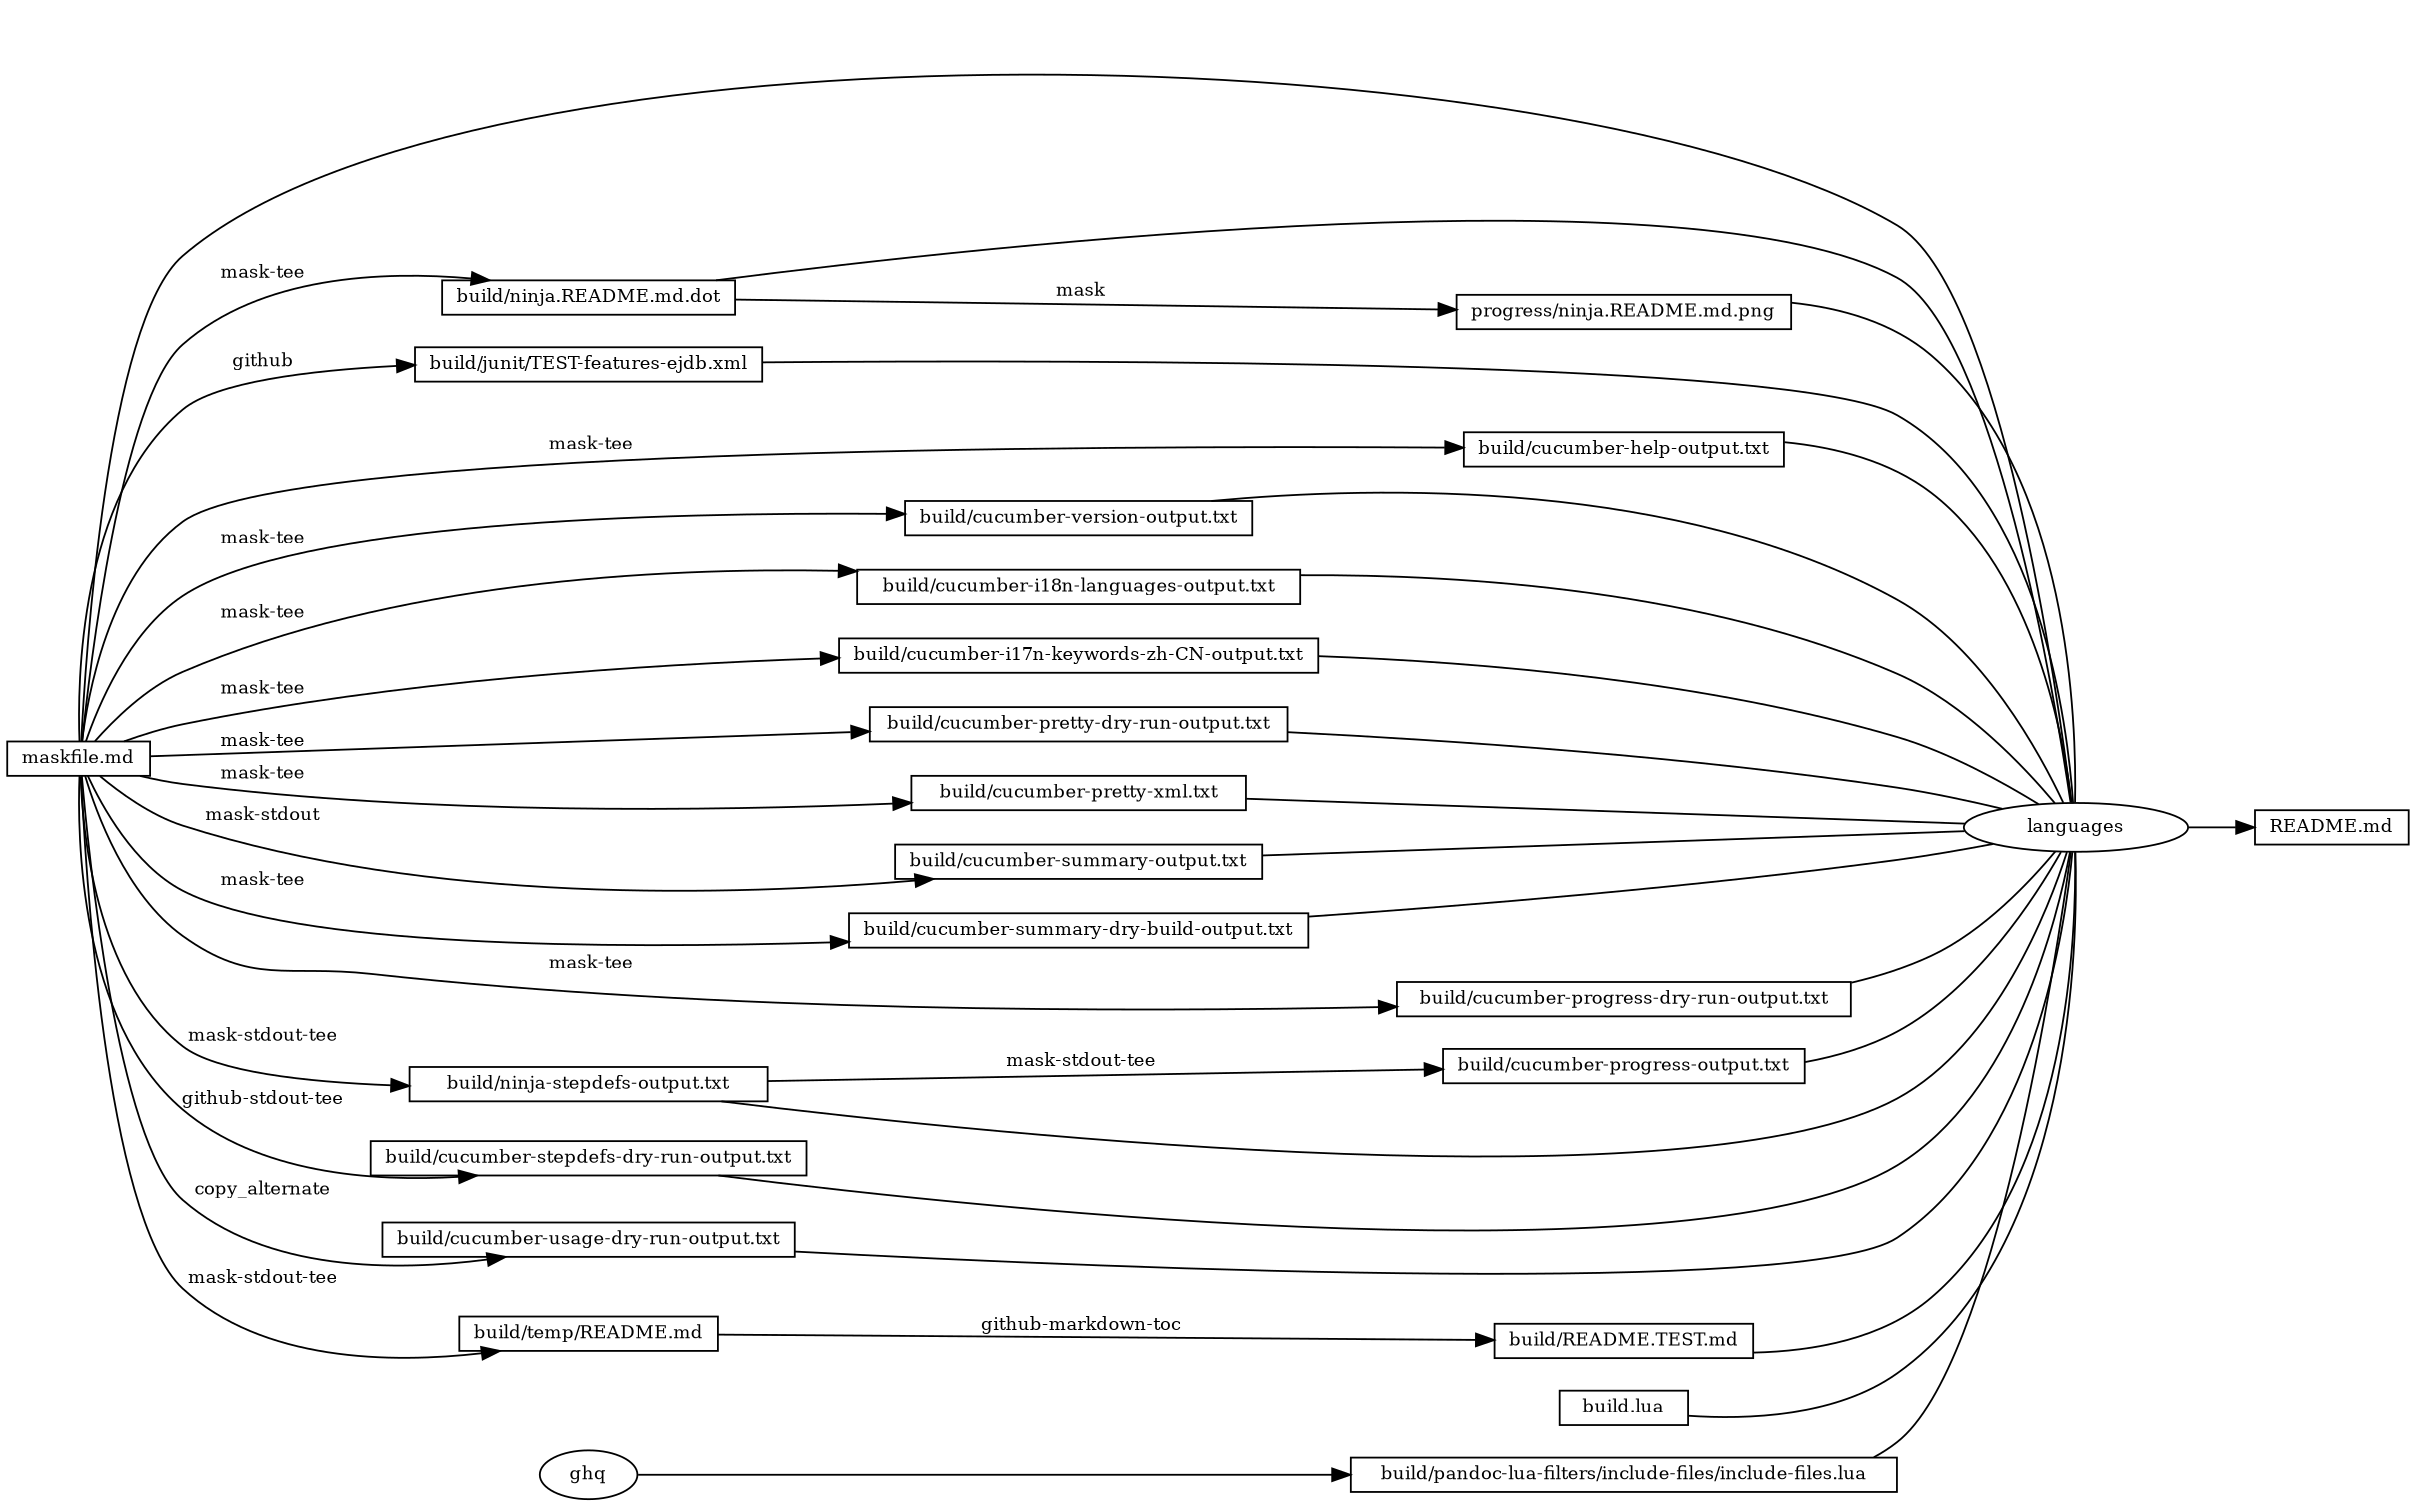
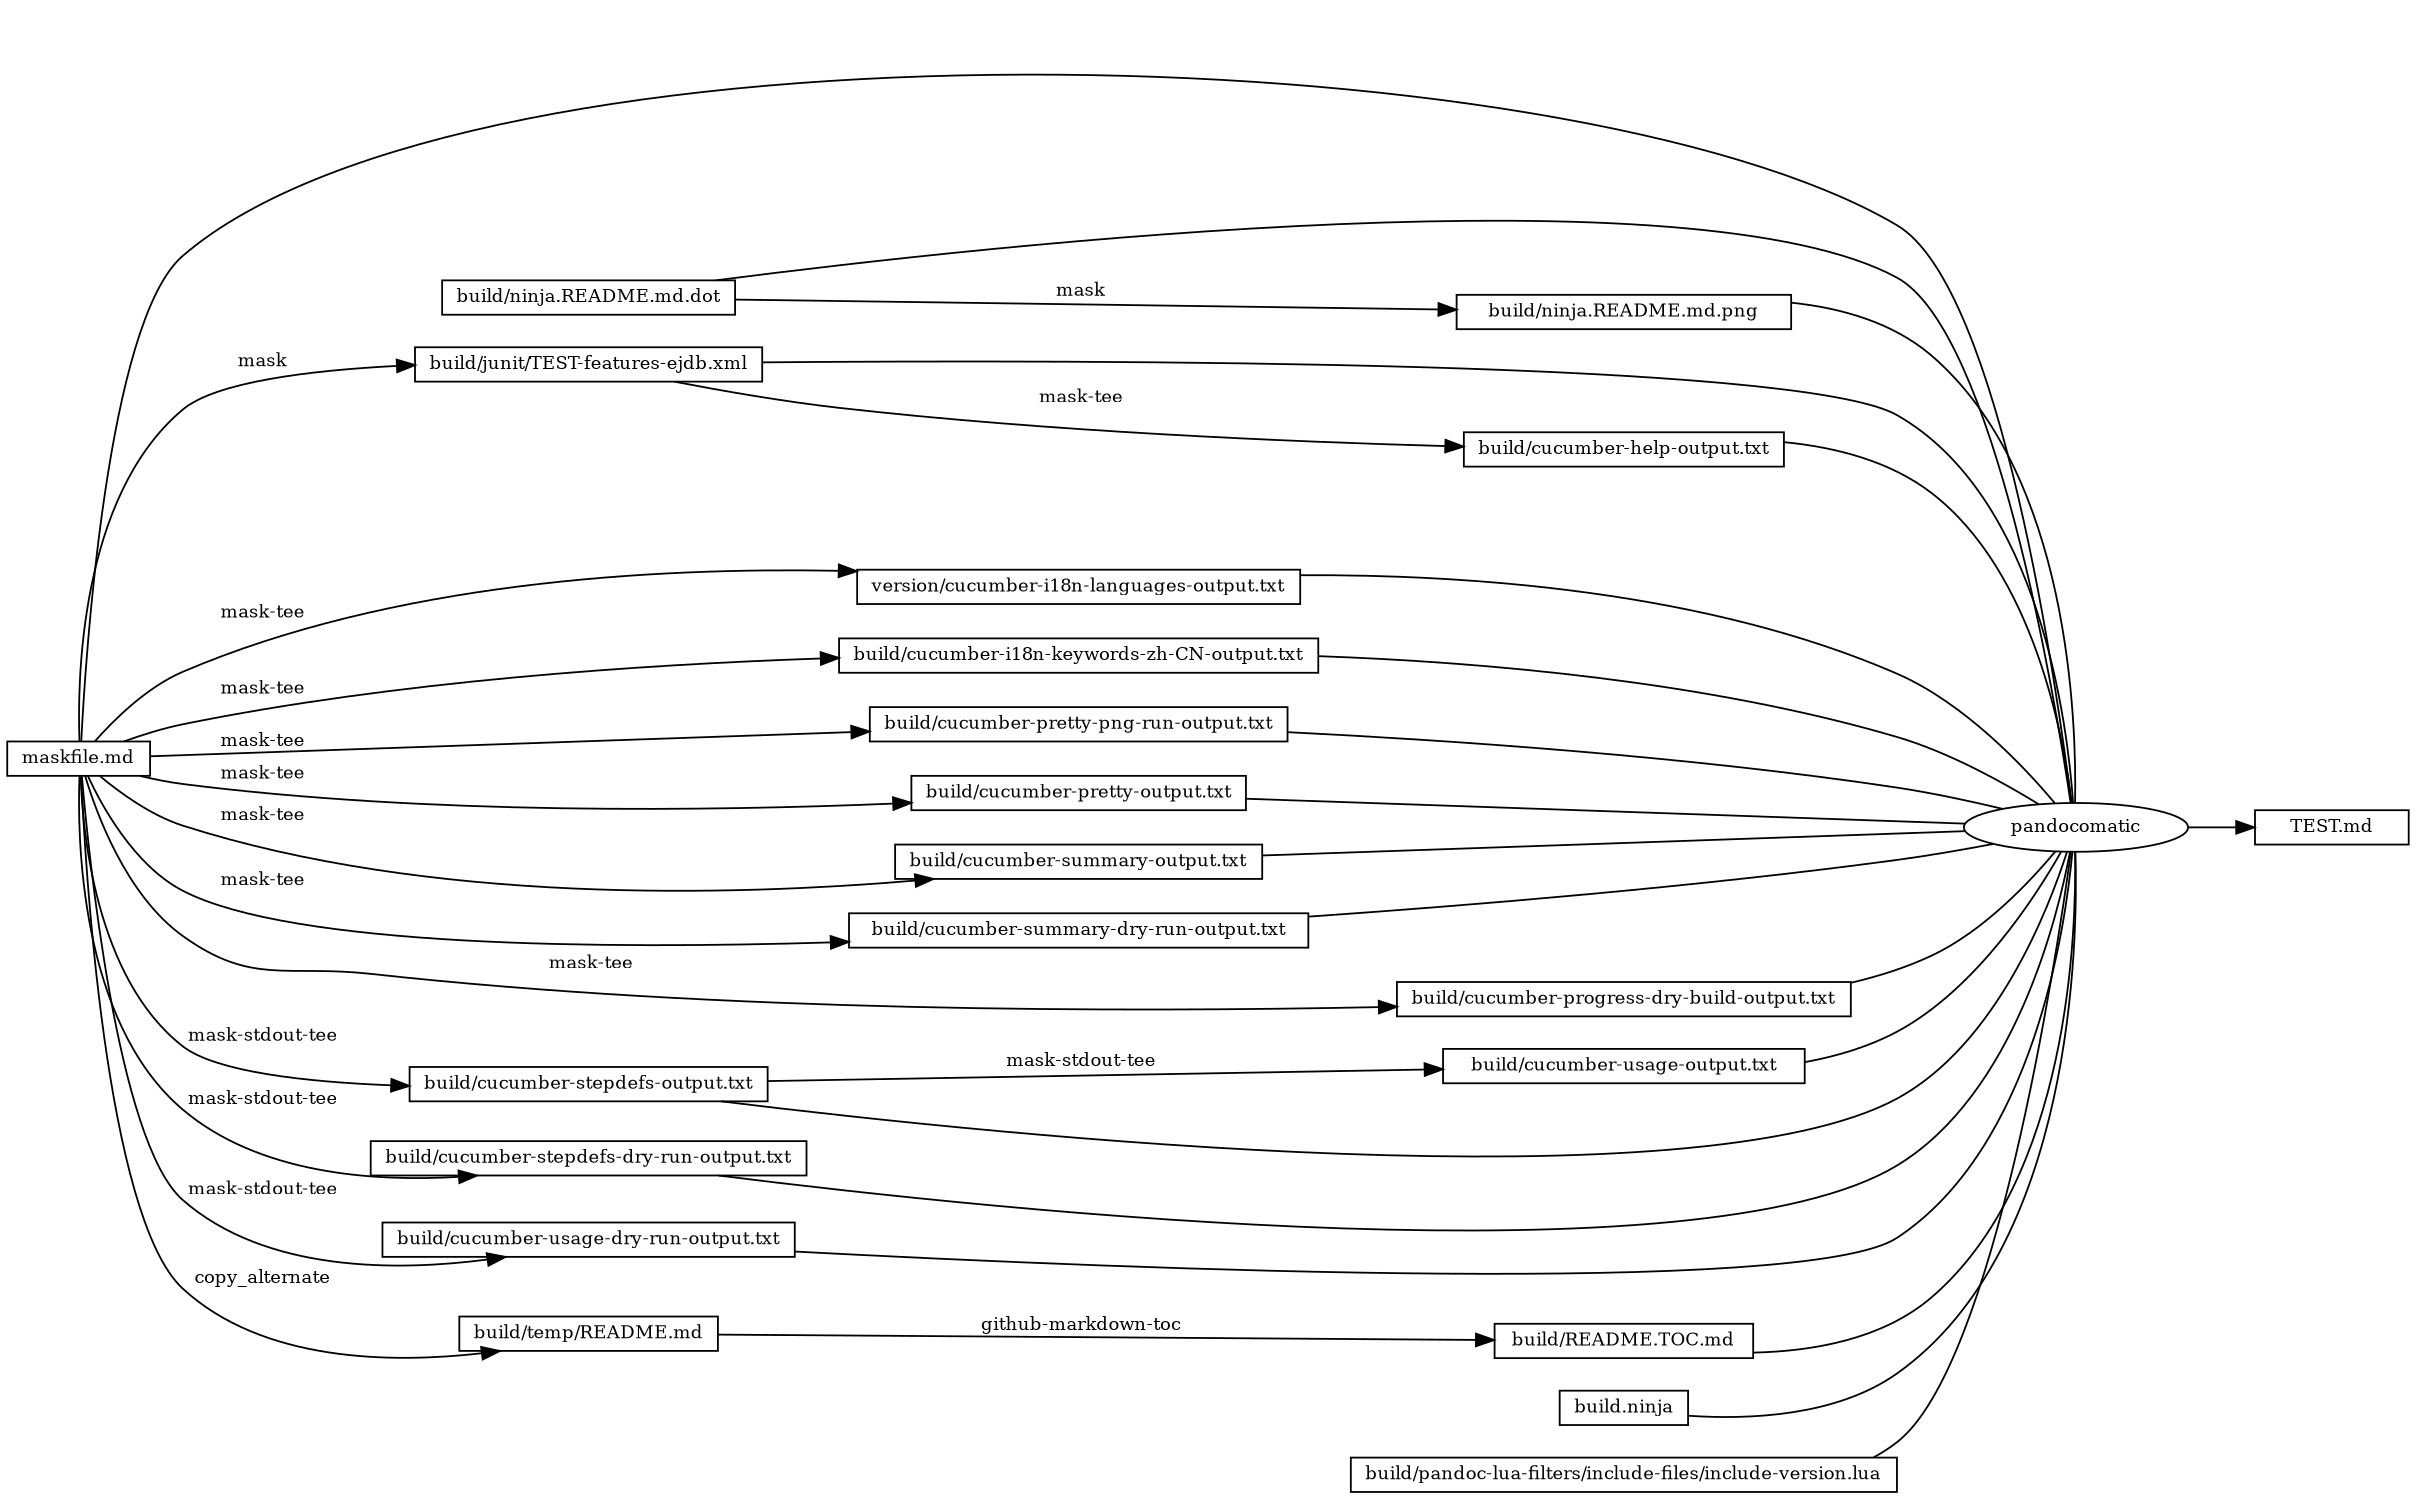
(1624, 312) -> (1624, 312)
(260, 362) -> (260, 362)
(154, 391) -> none
(687, 458) -> (1059, 428)
(1079, 518) -> none
(1079, 587) -> (1079, 587)
(1079, 656) -> (1079, 656)
(1079, 724) -> (1079, 724)
(1079, 793) -> (1079, 793)
(260, 816) -> (260, 816)
(2076, 827) -> (2076, 827)
(2332, 827) -> (2332, 827)
(1079, 930) -> (1079, 930)
(1624, 999) -> (1624, 999)
(1624, 1066) -> (1624, 1066)
(589, 1084) -> (589, 1084)
(260, 1100) -> (260, 1100)
(260, 1190) -> (260, 1190)
(260, 1279) -> (260, 1279)
(1624, 1341) -> (1624, 1341)
(1624, 1408) -> (1624, 1408)
(589, 1475) -> none
(1624, 1475) -> (1624, 1475)
